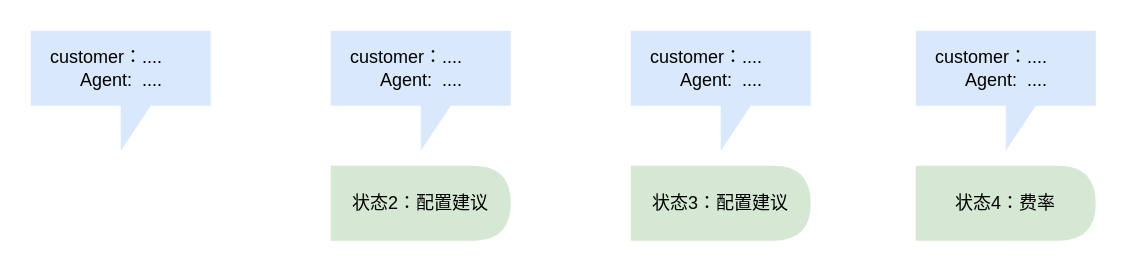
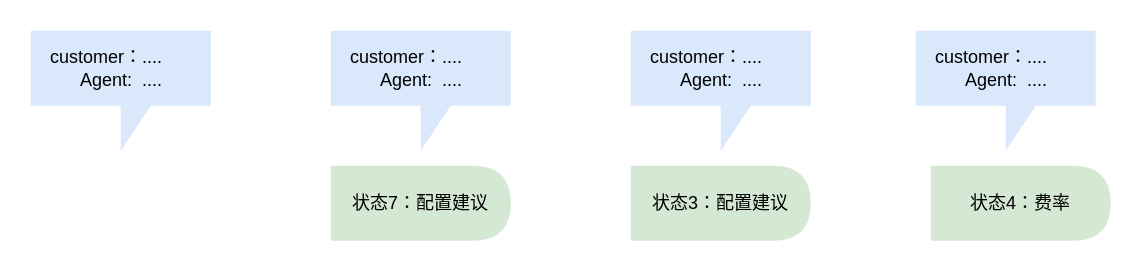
(421, 203) -> (421, 203)
(1006, 203) -> (1021, 203)
